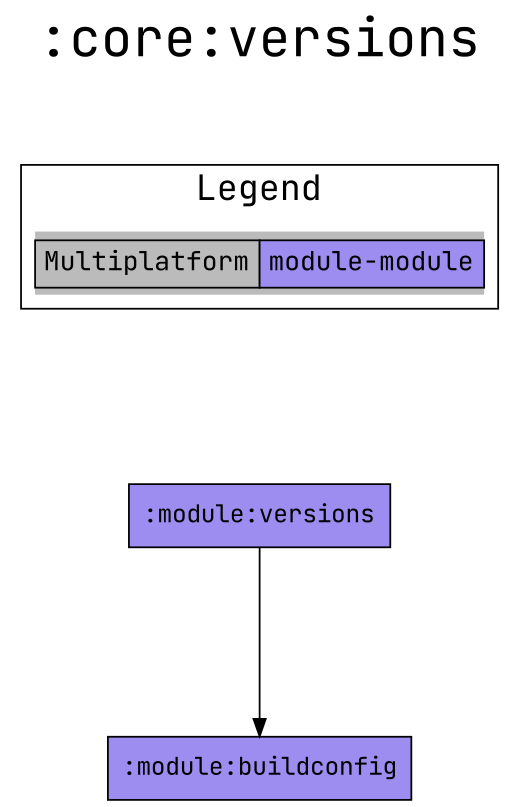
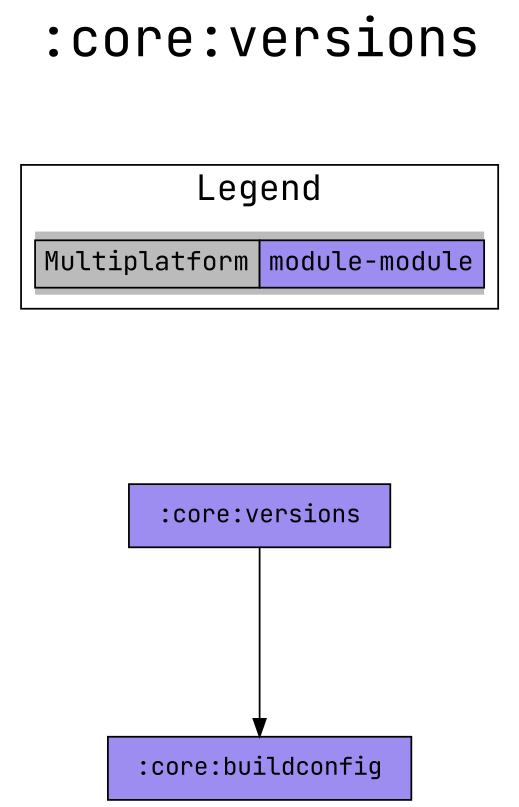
(260, 516) -> (260, 516)
(260, 768) -> (260, 768)
